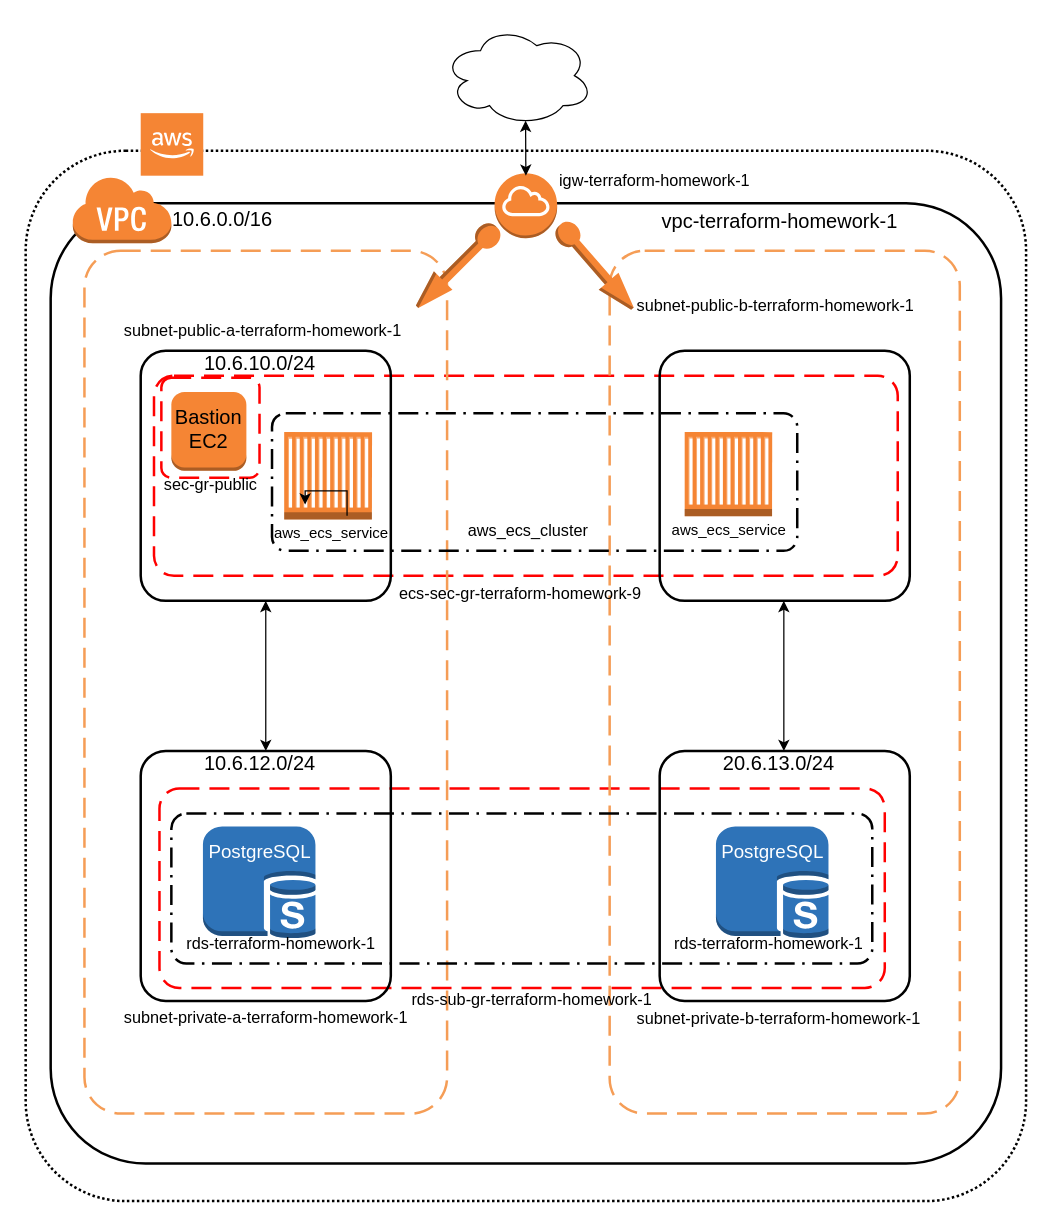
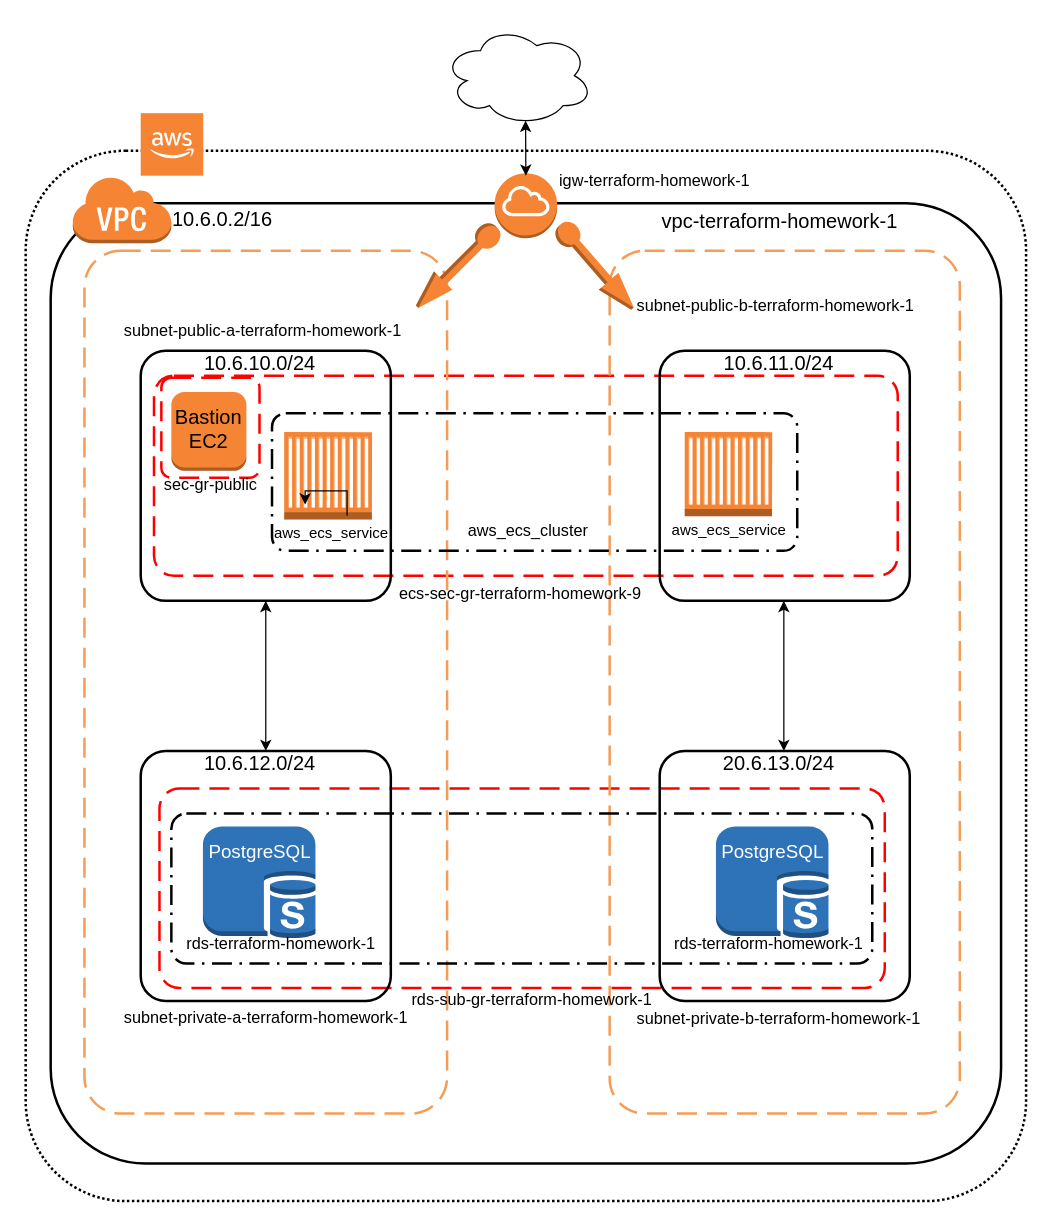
(223, 219) -> (223, 219)
none -> (778, 363)
